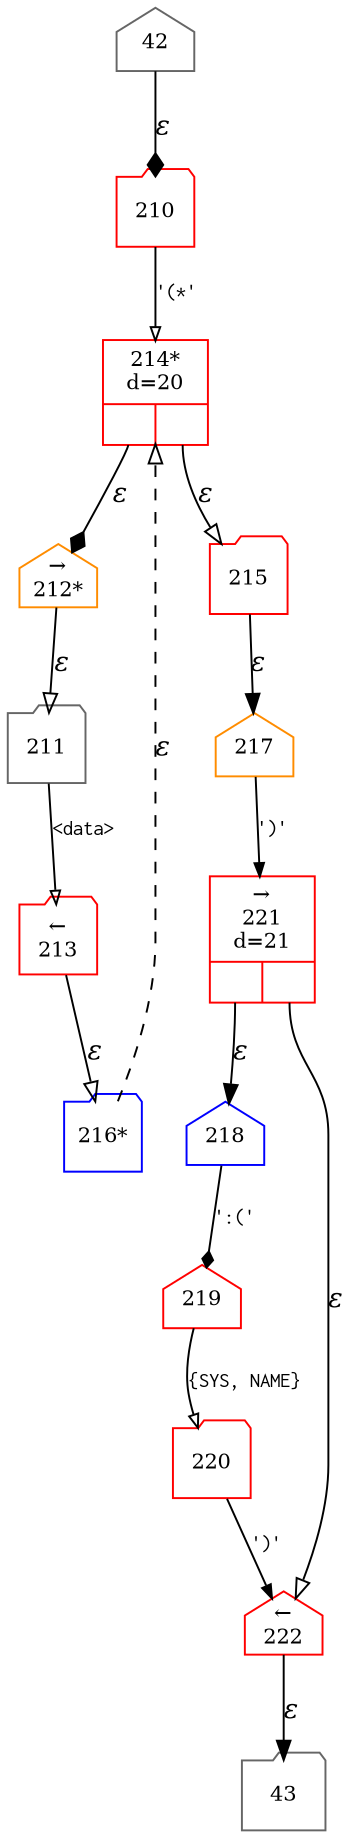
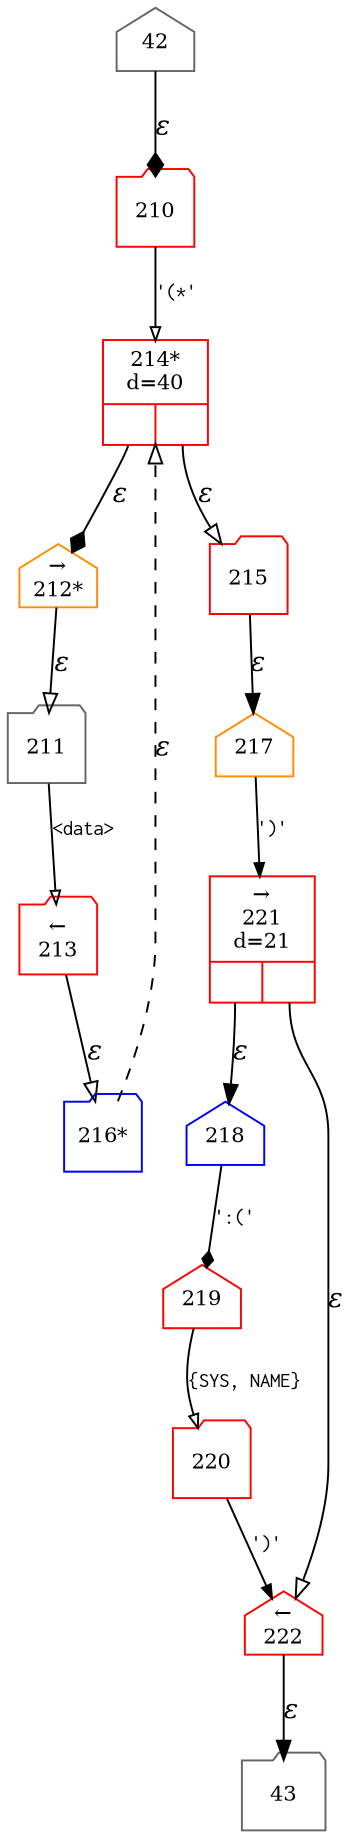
(155, 383) -> (155, 383)
